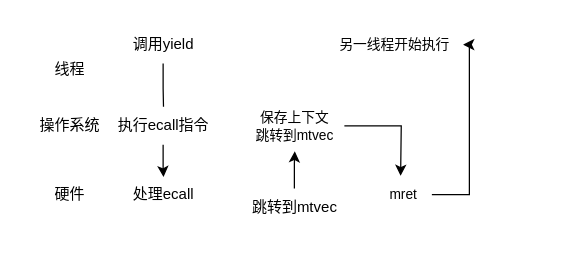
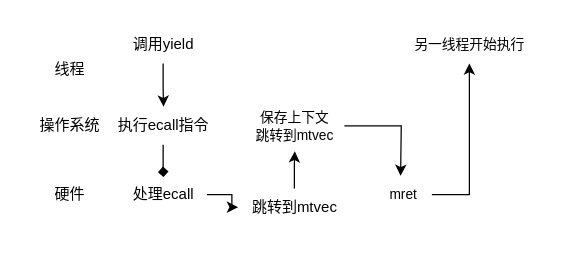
(394, 44) -> (469, 44)
(163, 100) -> (163, 96)
(163, 167) -> (163, 168)
none -> (226, 194)
